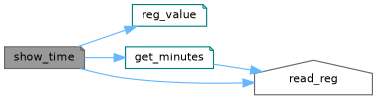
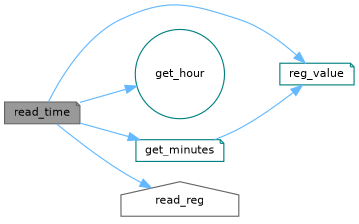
(45, 58) -> (42, 113)
(232, 67) -> (256, 119)
none -> (180, 74)
